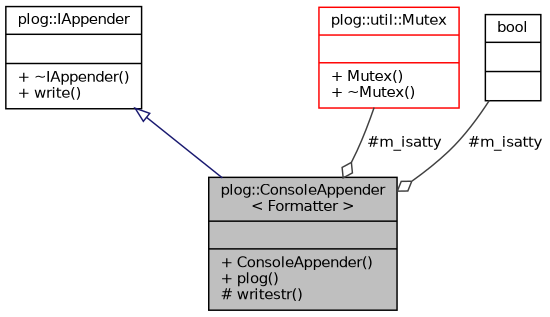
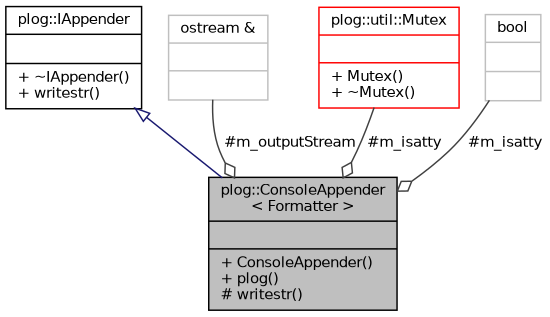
none -> (218, 58)
(513, 58) -> (513, 58)
(50, 93) -> (59, 93)
